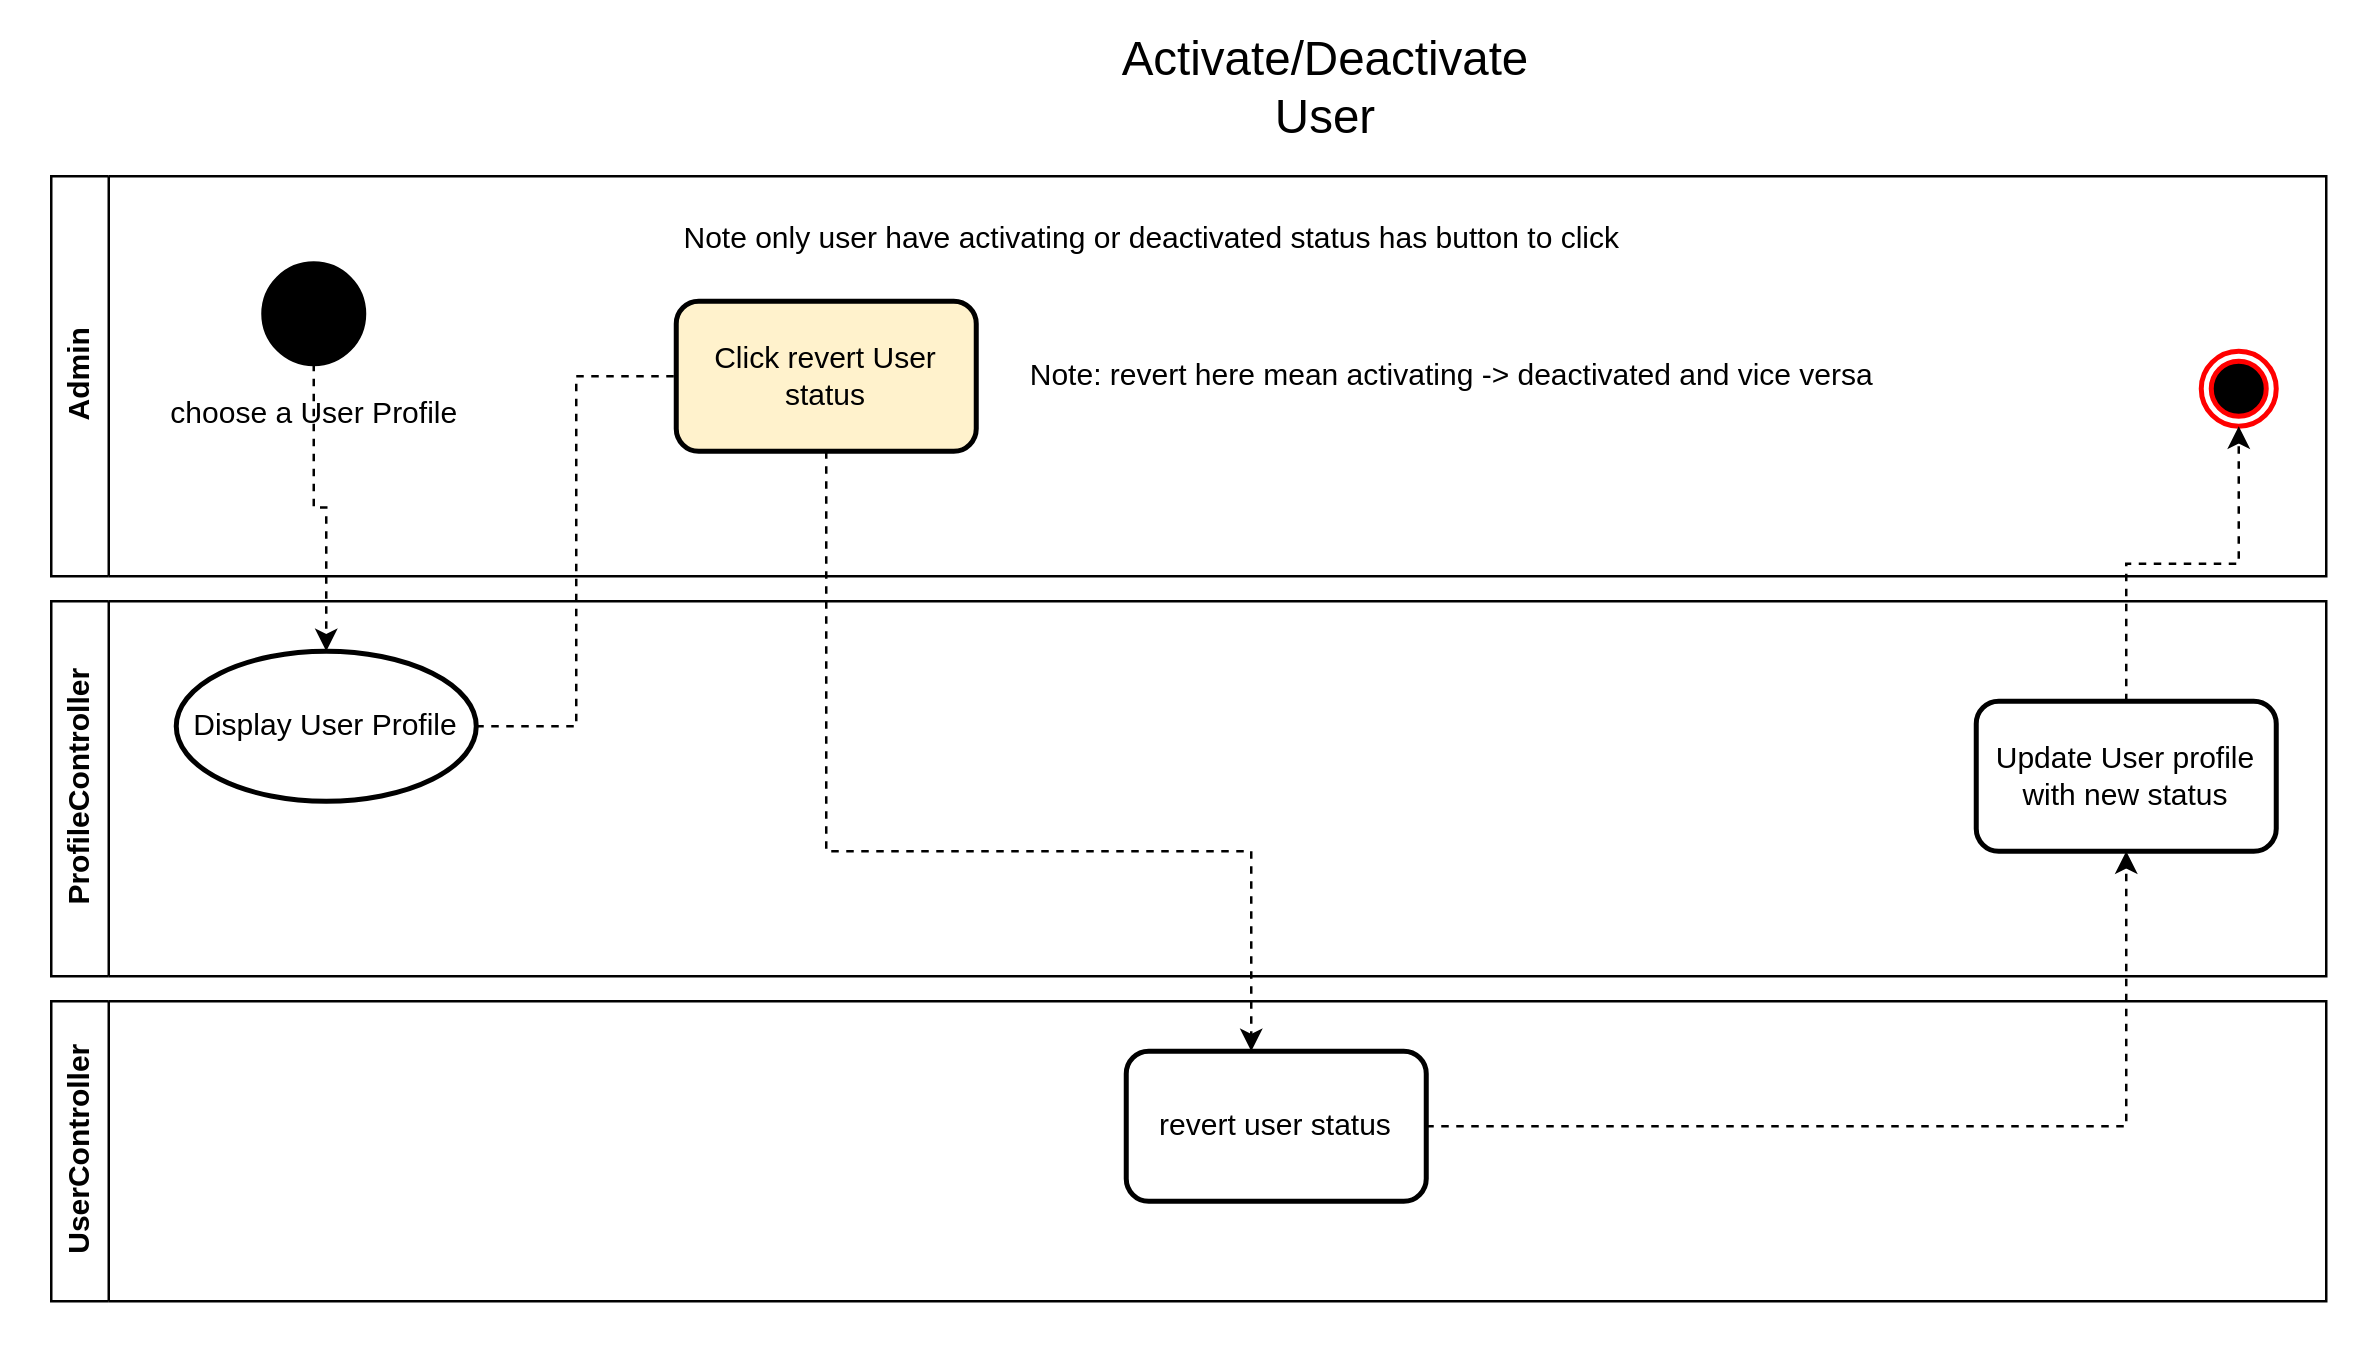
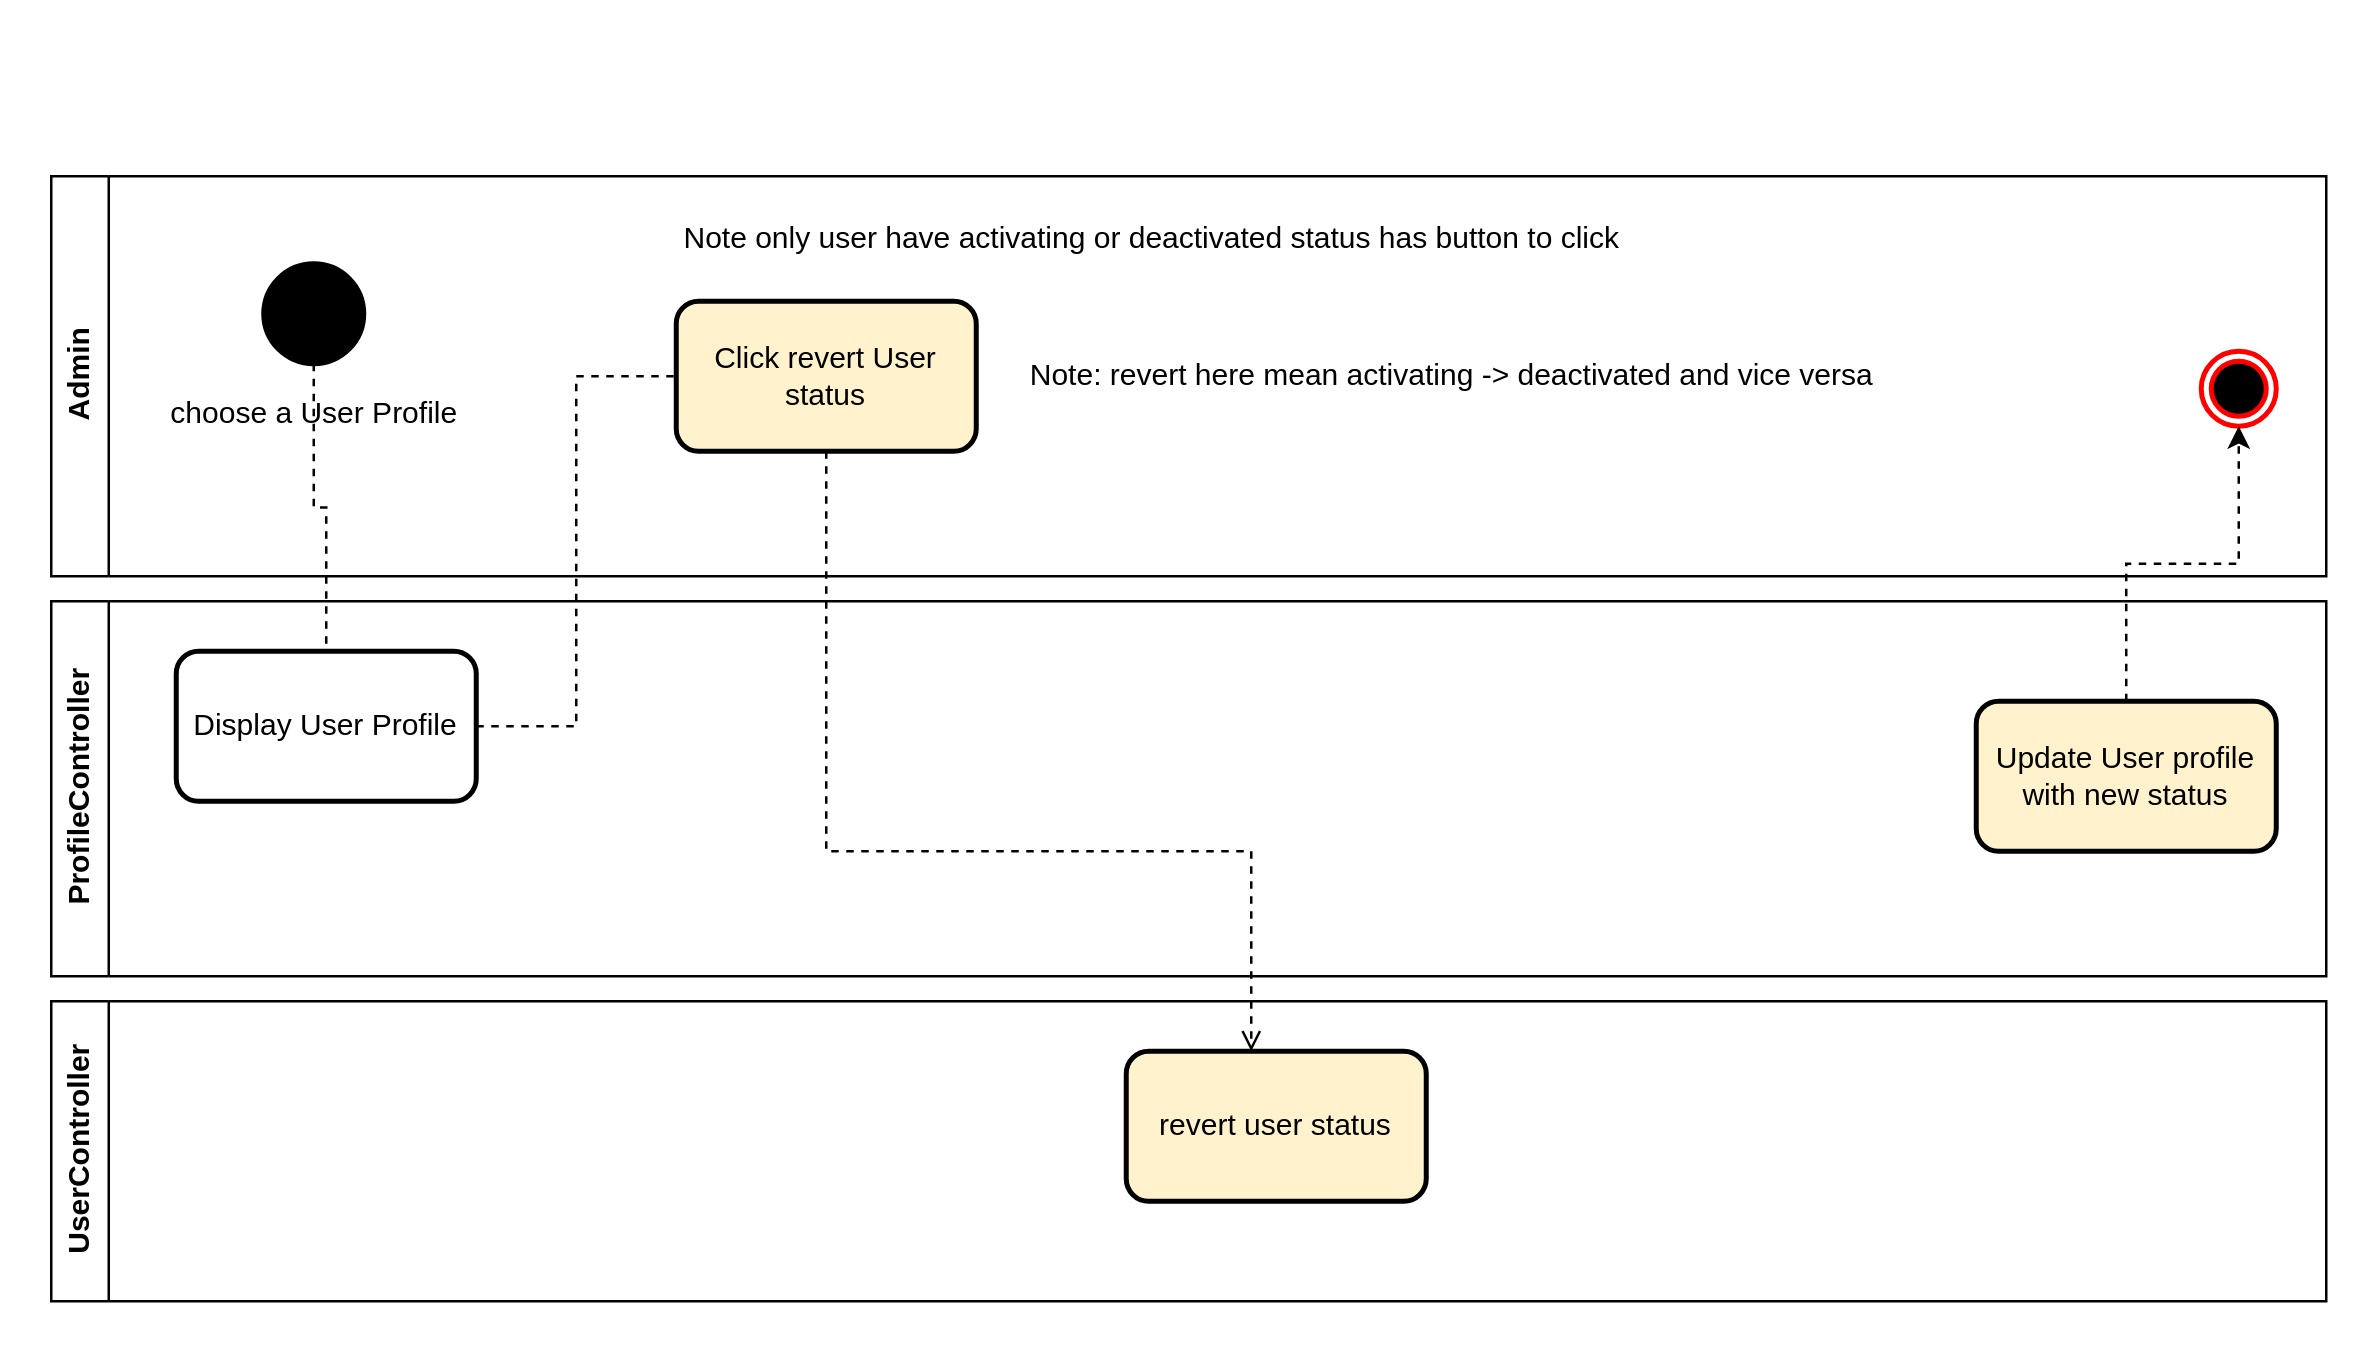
(1326, 89) -> none
(326, 633) -> (326, 640)
(326, 726) -> (326, 726)
(2126, 776) -> (2126, 776)
(1251, 1033) -> (1251, 1038)
(1276, 1126) -> (1276, 1126)
(1836, 1126) -> none
